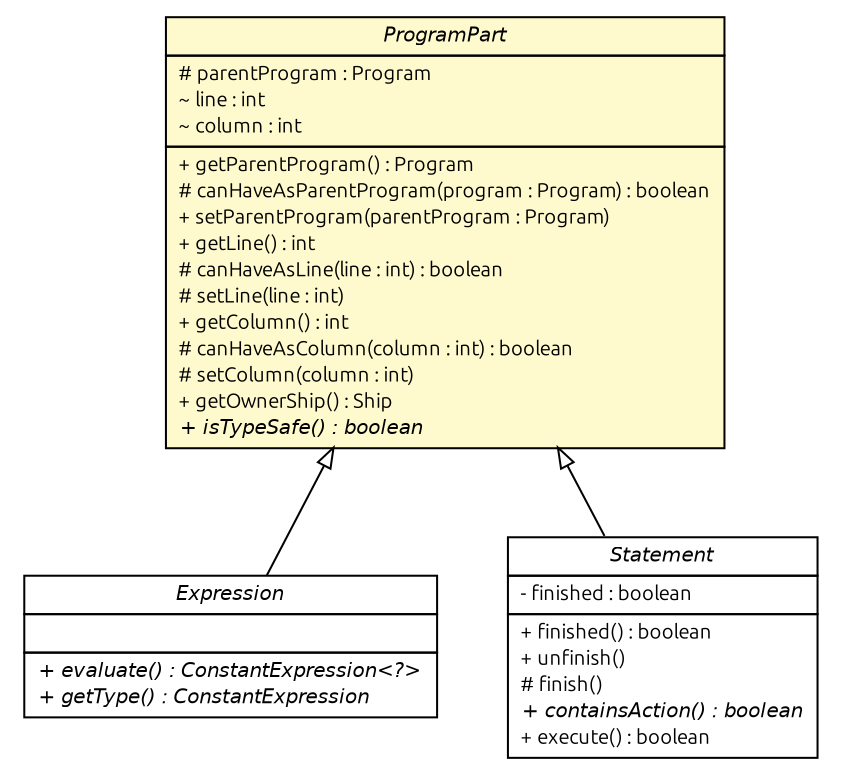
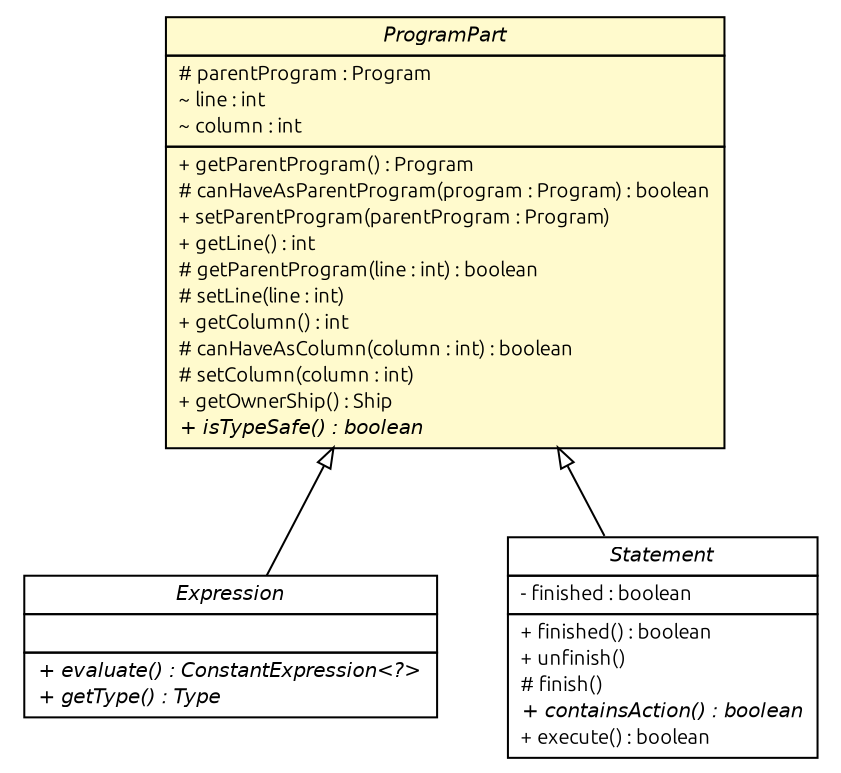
(342, 270) -> (359, 270)
(204, 697) -> (131, 697)
